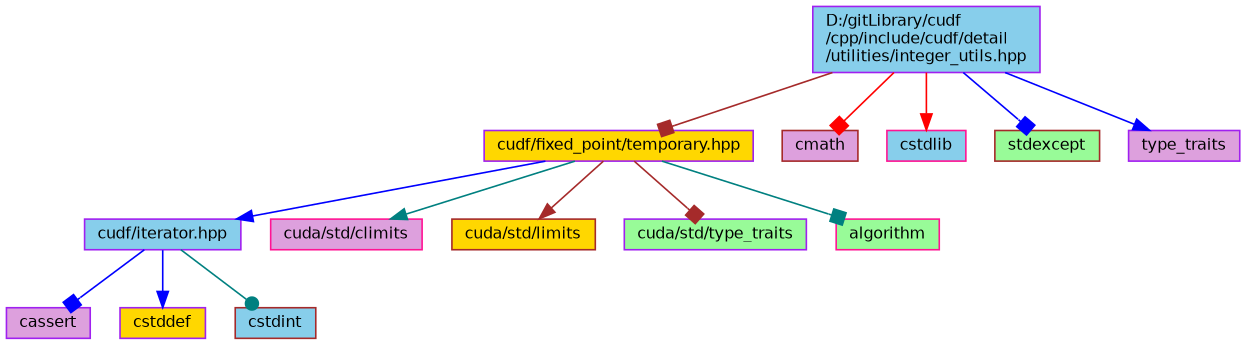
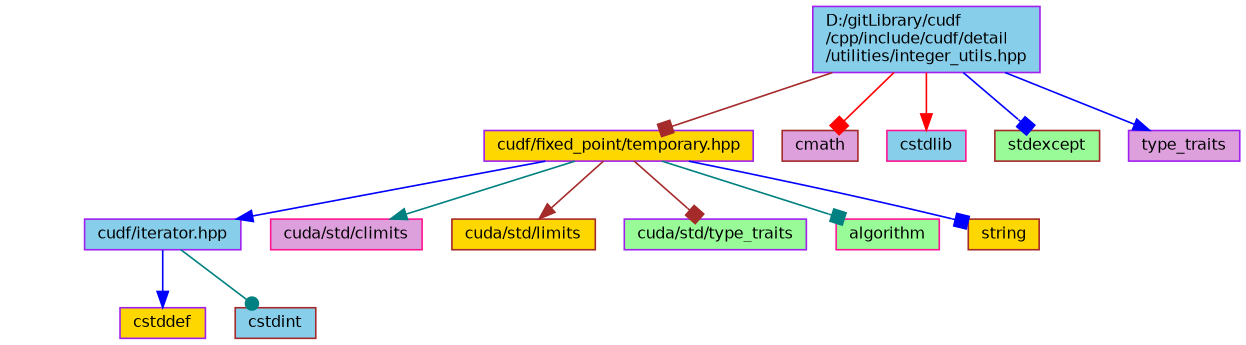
none -> (1004, 234)
(48, 323) -> none
